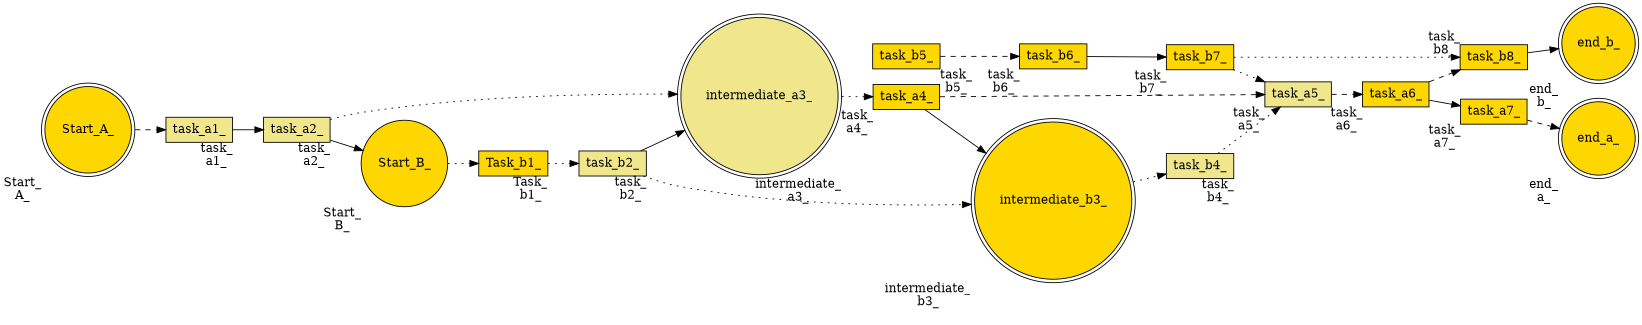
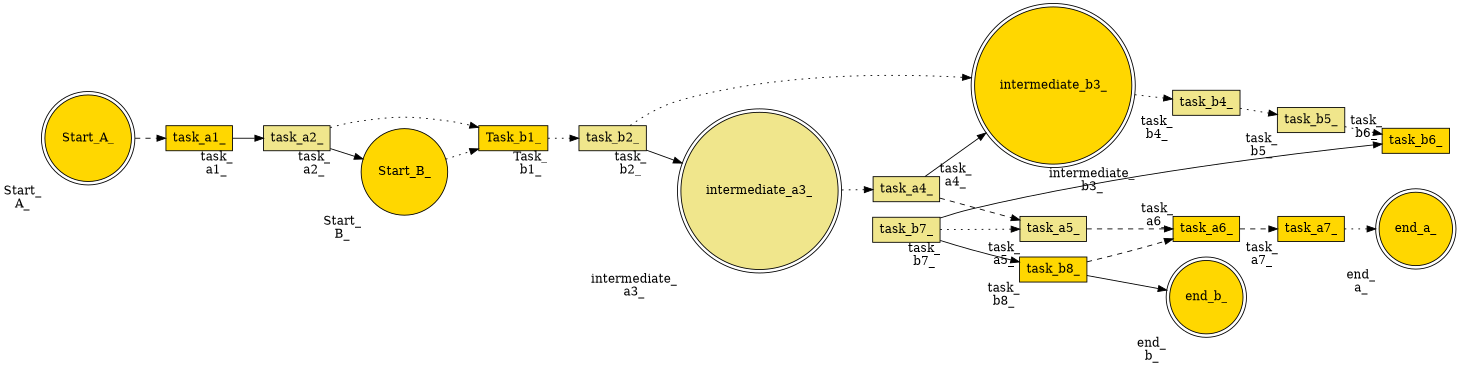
(906, 56) -> (1311, 120)
(975, 56) -> (1359, 130)
(1122, 57) -> (1155, 174)
(1200, 57) -> (906, 230)
(1342, 57) -> (975, 251)
(1441, 77) -> (1126, 252)
(906, 97) -> (906, 189)
(499, 99) -> (400, 117)
(1440, 102) -> (1254, 229)
(1539, 123) -> (1356, 229)
(199, 130) -> (199, 138)
(1246, 133) -> (1254, 111)
